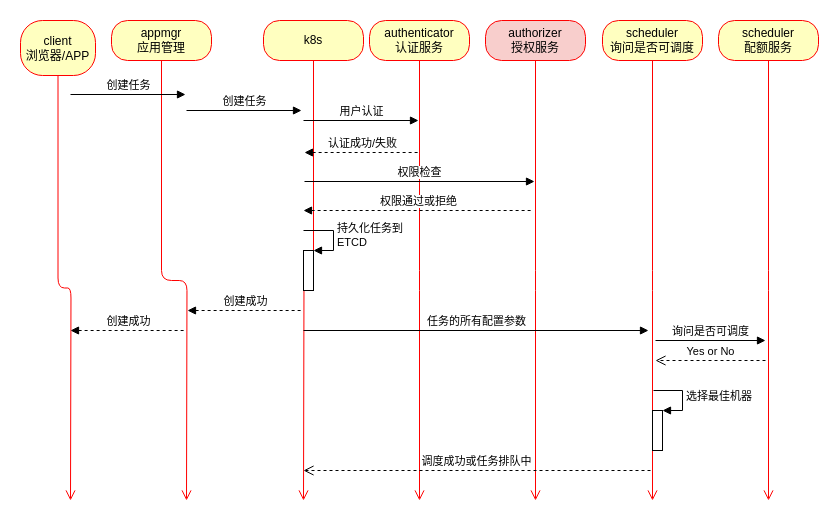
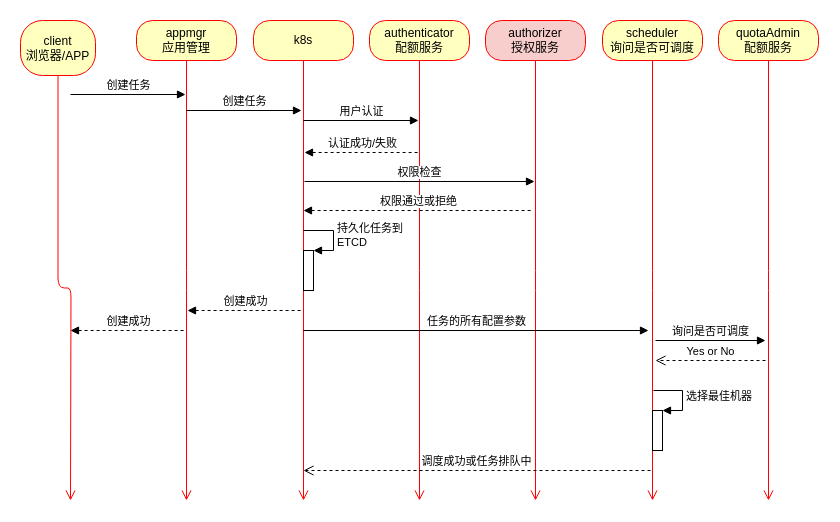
(162, 41) -> (187, 41)
(314, 41) -> (304, 41)
(420, 41) -> (420, 41)
(769, 41) -> (769, 41)
